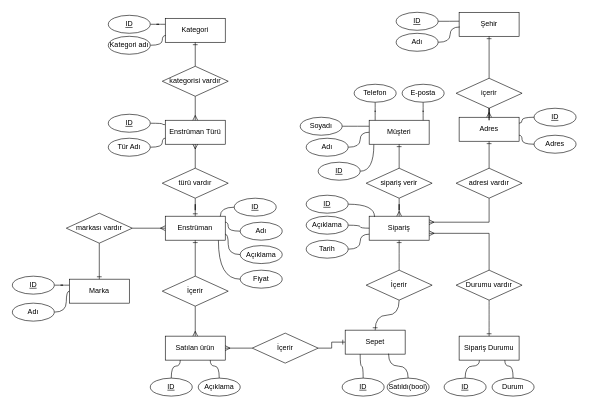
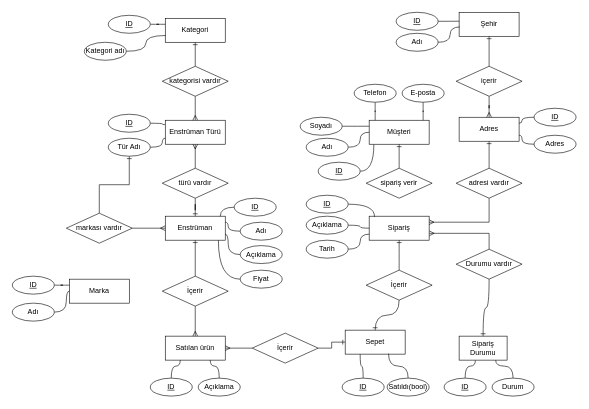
(129, 45) -> (105, 51)
(489, 93) -> (489, 81)
(399, 205) -> none
(99, 261) -> (114, 185)
(489, 285) -> (489, 264)
(489, 348) -> (483, 348)
